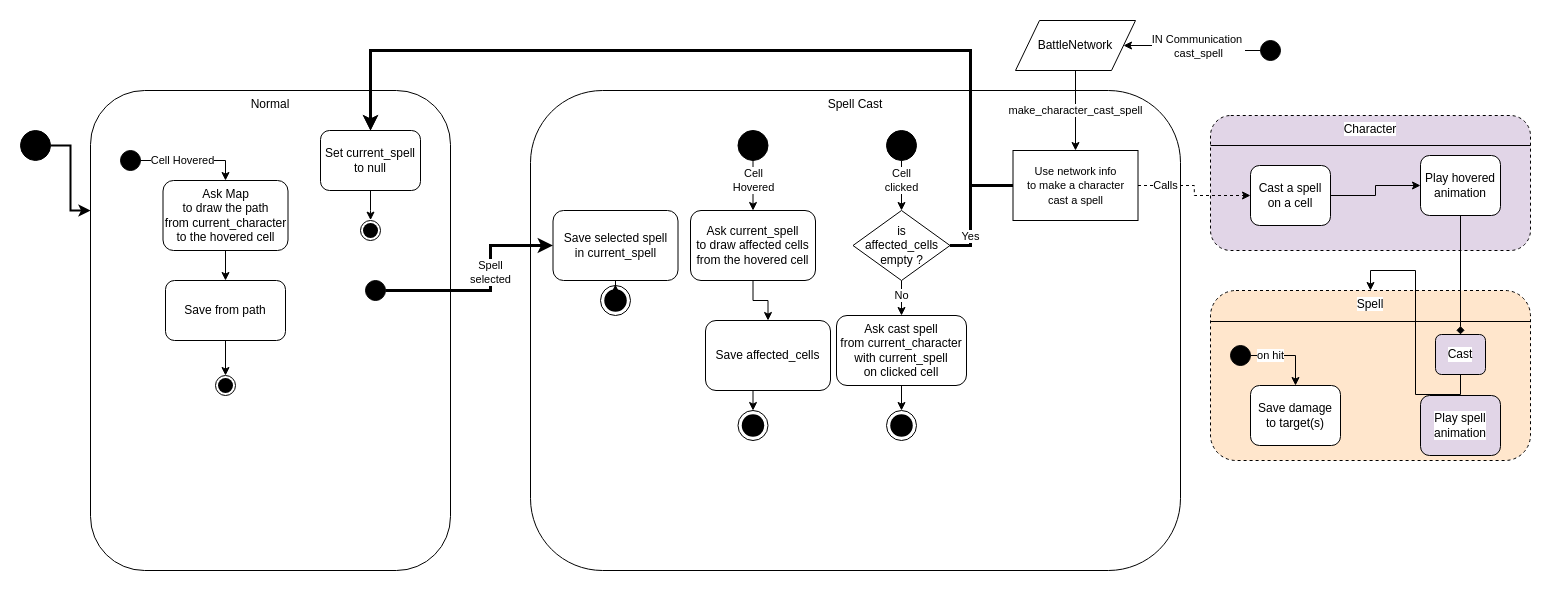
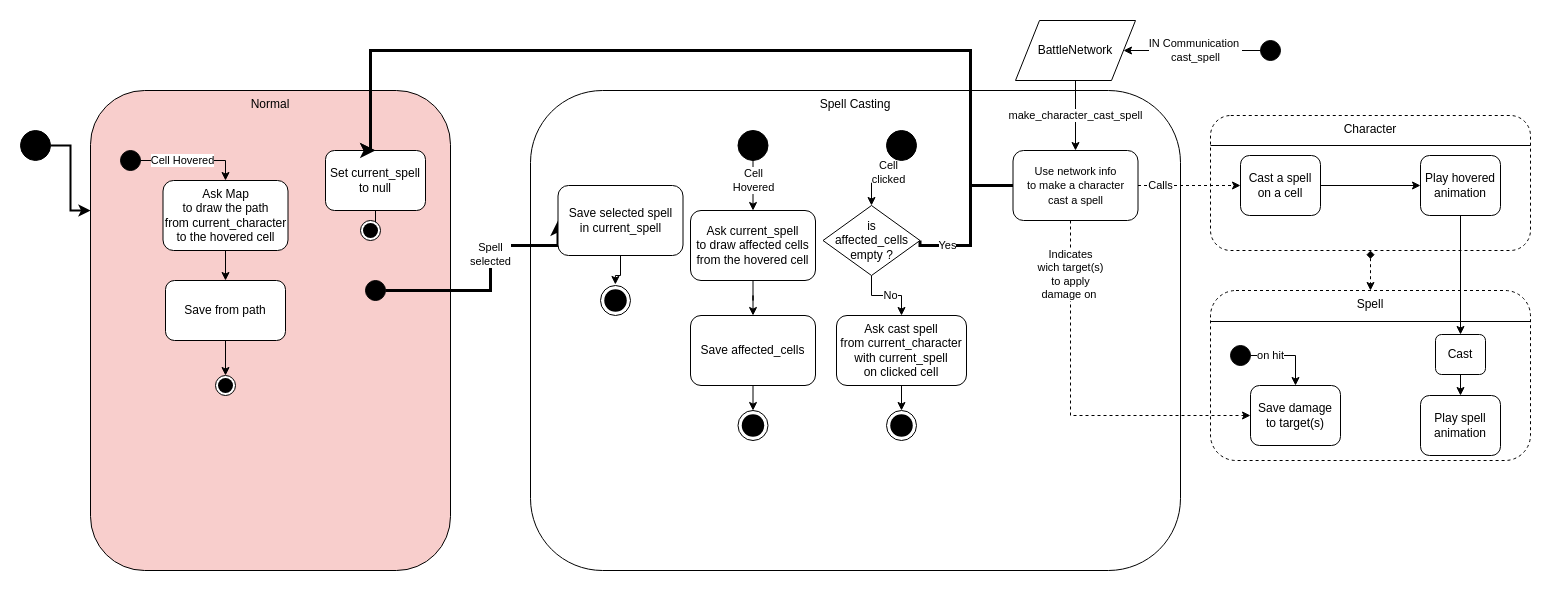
(1076, 46) -> (1076, 51)
(271, 105) -> (271, 105)
(856, 105) -> (856, 105)
(371, 161) -> (376, 181)
(1371, 183) -> (1371, 183)
(1076, 186) -> (1076, 186)
(1291, 196) -> (1281, 186)
(616, 246) -> (621, 221)
(902, 246) -> (872, 241)
none -> (1371, 262)
(1461, 326) -> (1461, 326)
(1416, 338) -> (1461, 387)
(1461, 355) -> (1461, 355)
(768, 356) -> (753, 351)
(1371, 376) -> (1371, 376)
none -> (1071, 405)
(1461, 426) -> (1461, 426)
